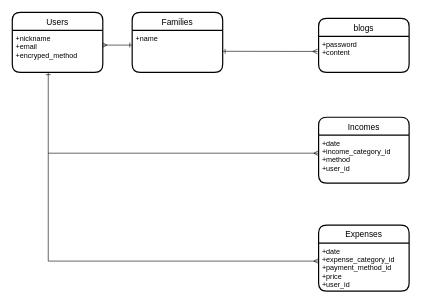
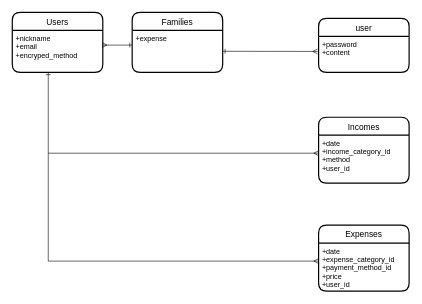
(364, 28) -> (364, 28)
(146, 38) -> (152, 38)
